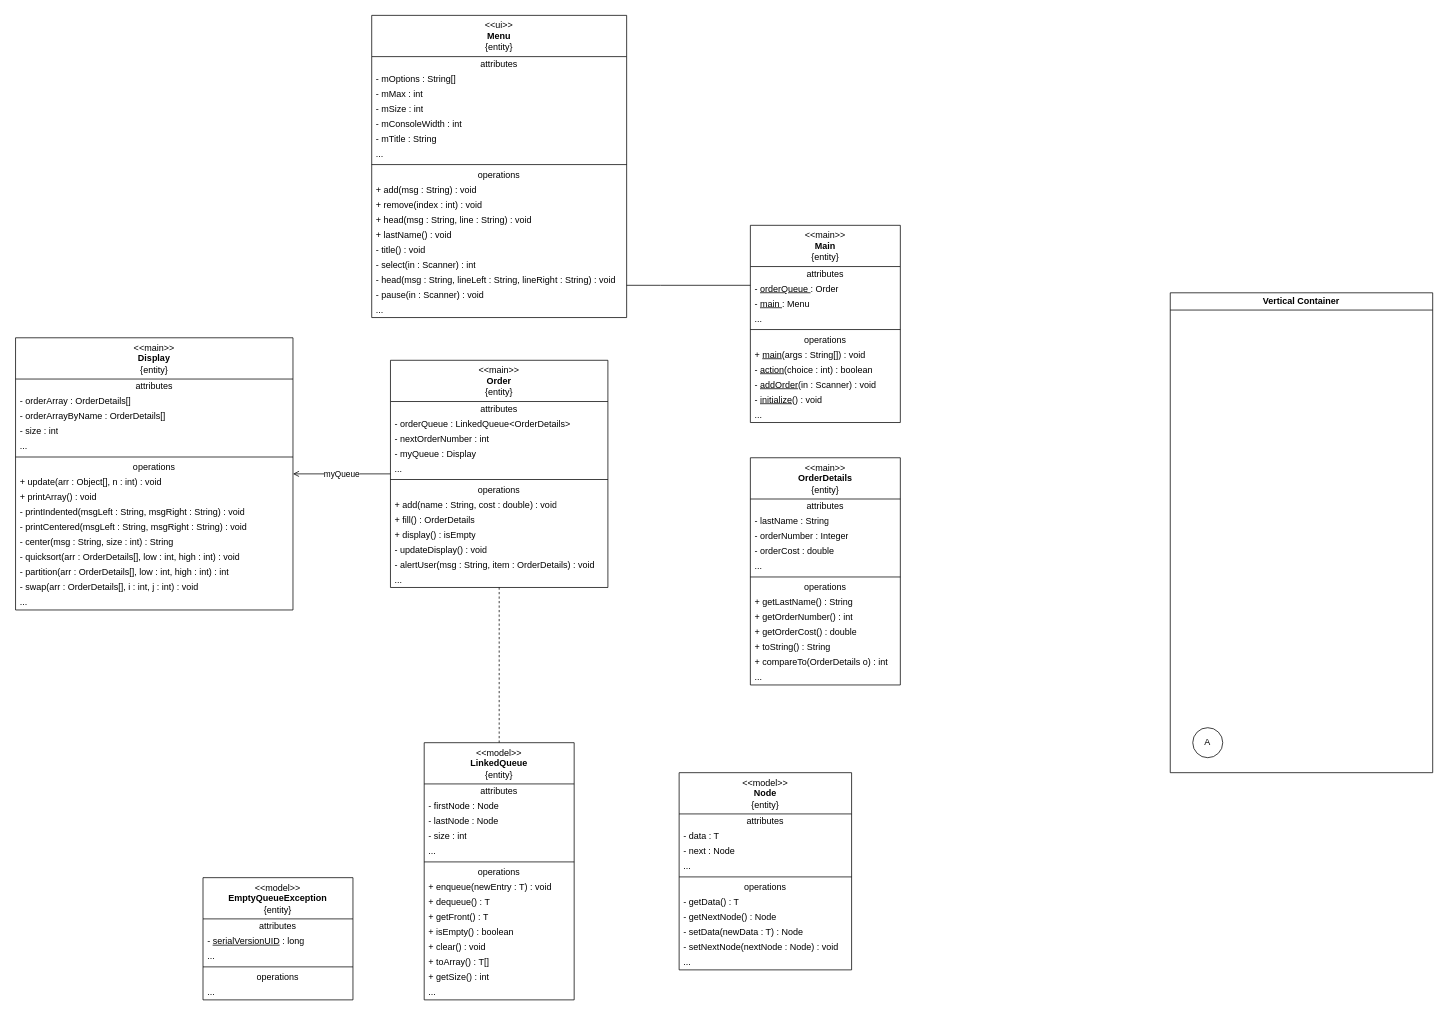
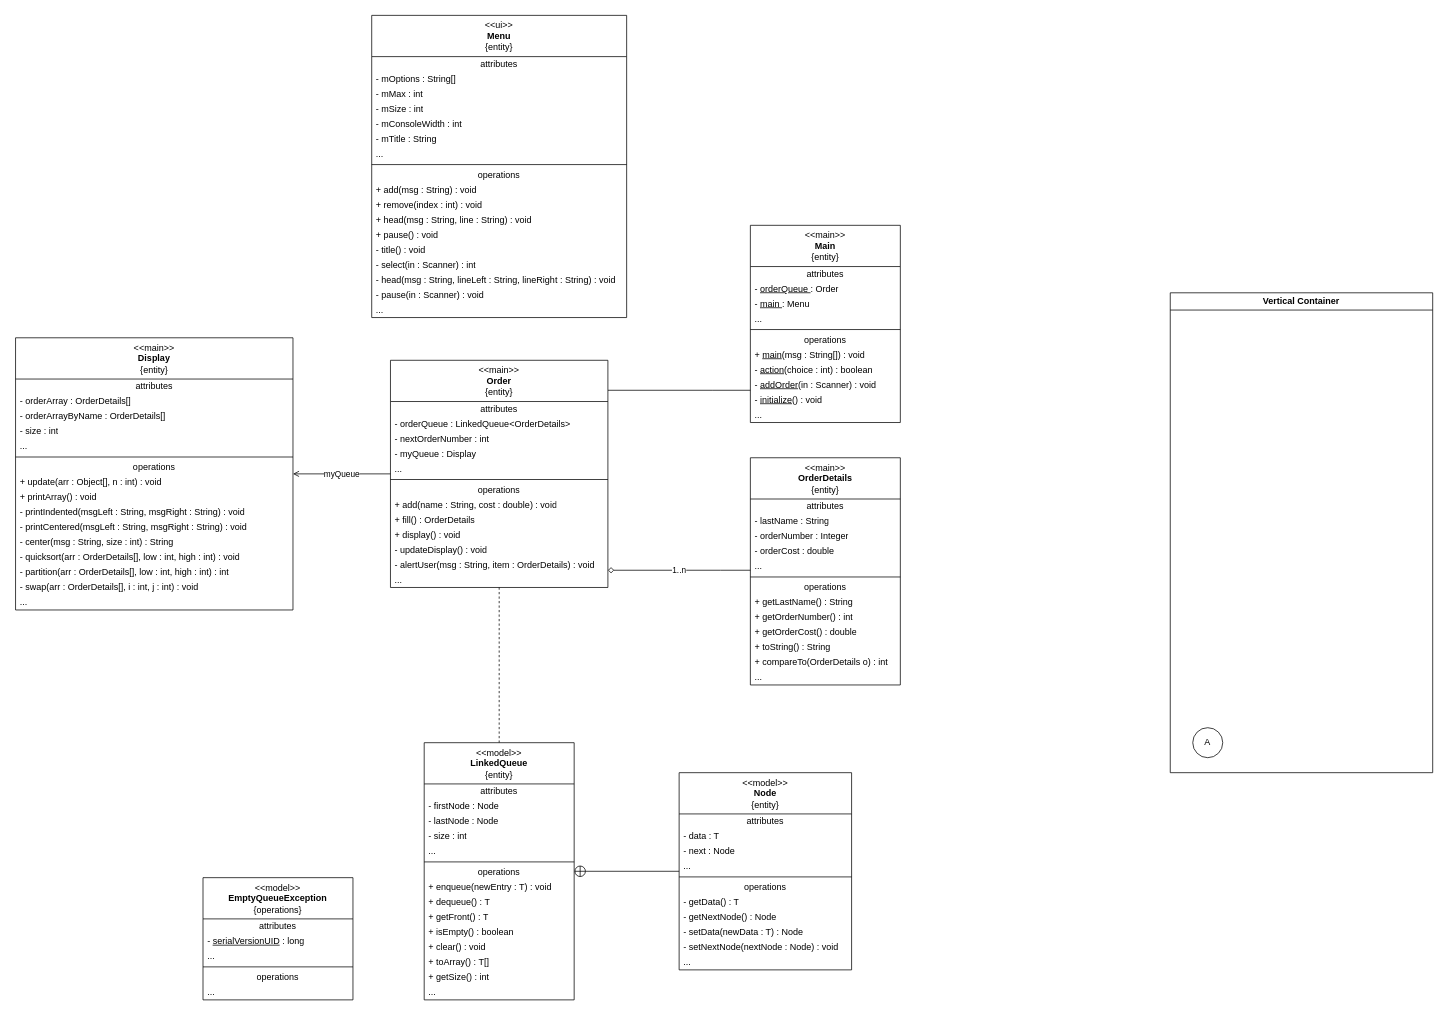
(417, 235) -> (411, 235)
(688, 285) -> none
(819, 355) -> (816, 355)
none -> (678, 390)
(440, 535) -> (432, 535)
none -> (681, 570)
none -> (631, 872)
(278, 899) -> (278, 899)
